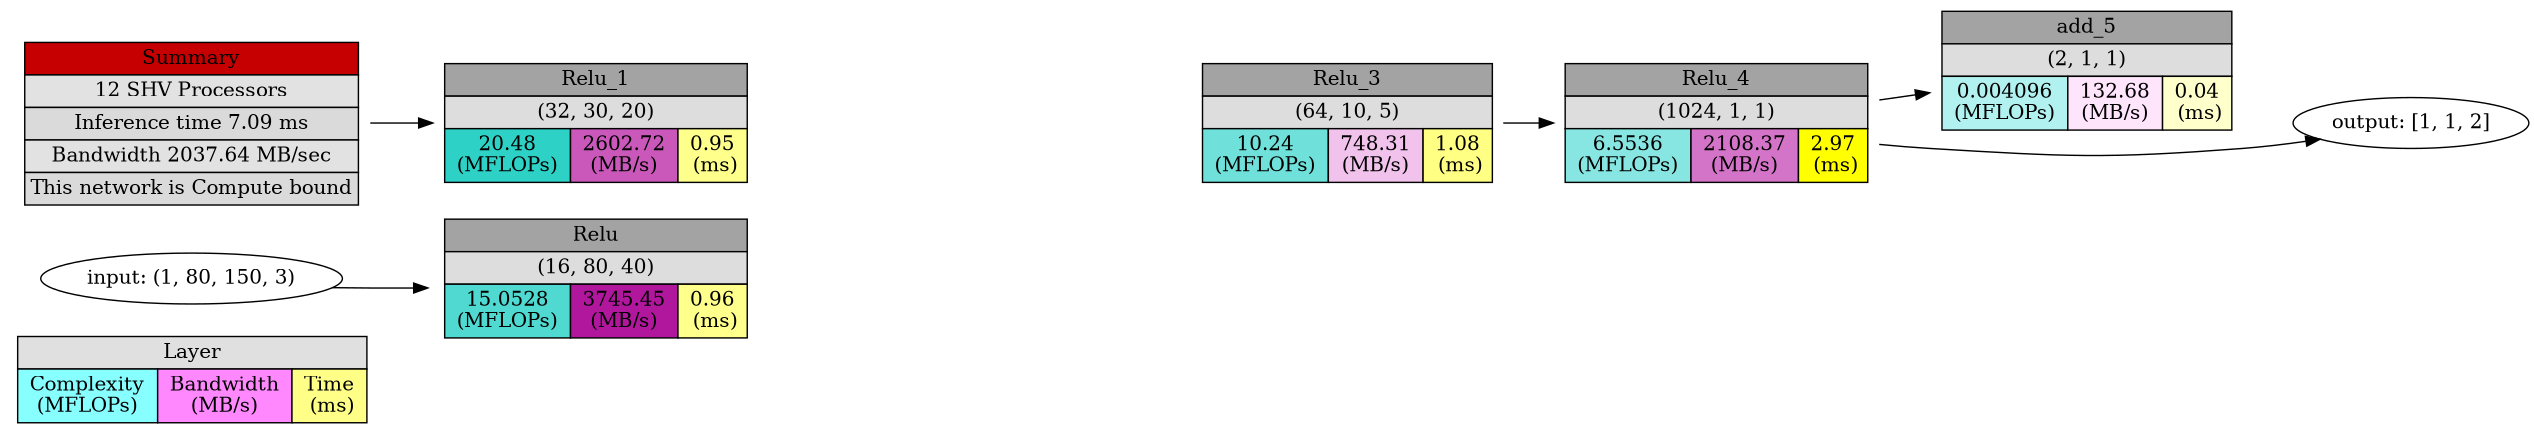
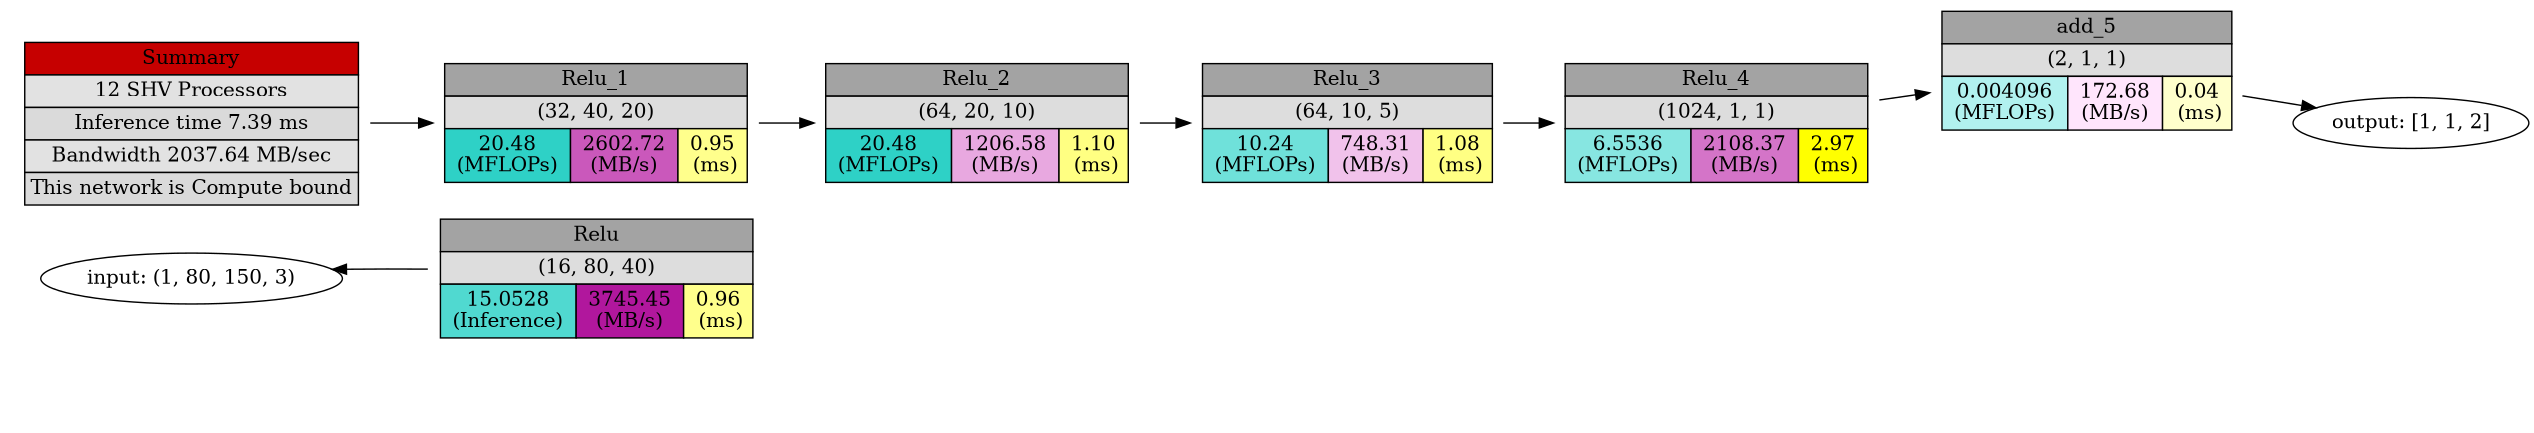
(2115, 92) -> (2115, 92)
(596, 112) -> (596, 112)
(192, 123) -> (192, 123)
none -> (977, 123)
(2093, 155) -> (2272, 101)
(373, 288) -> (387, 269)
(508, 321) -> (508, 321)
(192, 379) -> none
